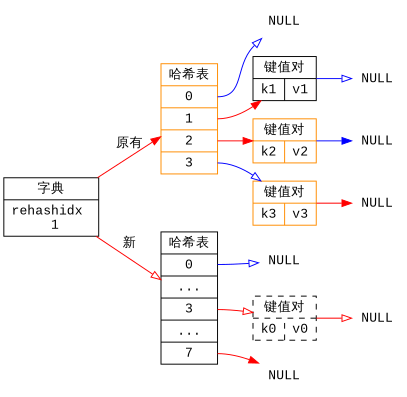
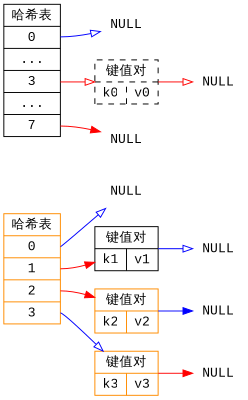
(51, 207) -> none
